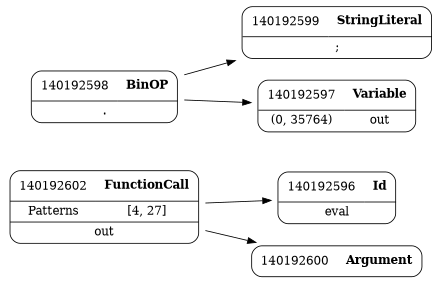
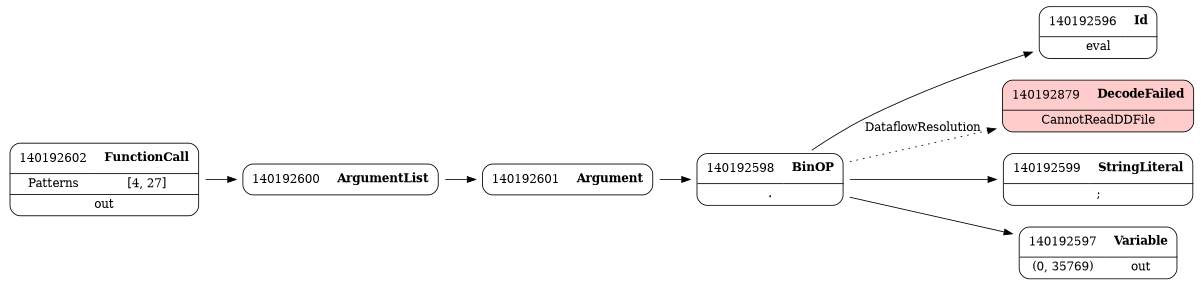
none -> (1098, 106)
(302, 120) -> (1063, 267)
none -> (568, 179)
(234, 202) -> (915, 96)
(379, 260) -> (383, 179)
